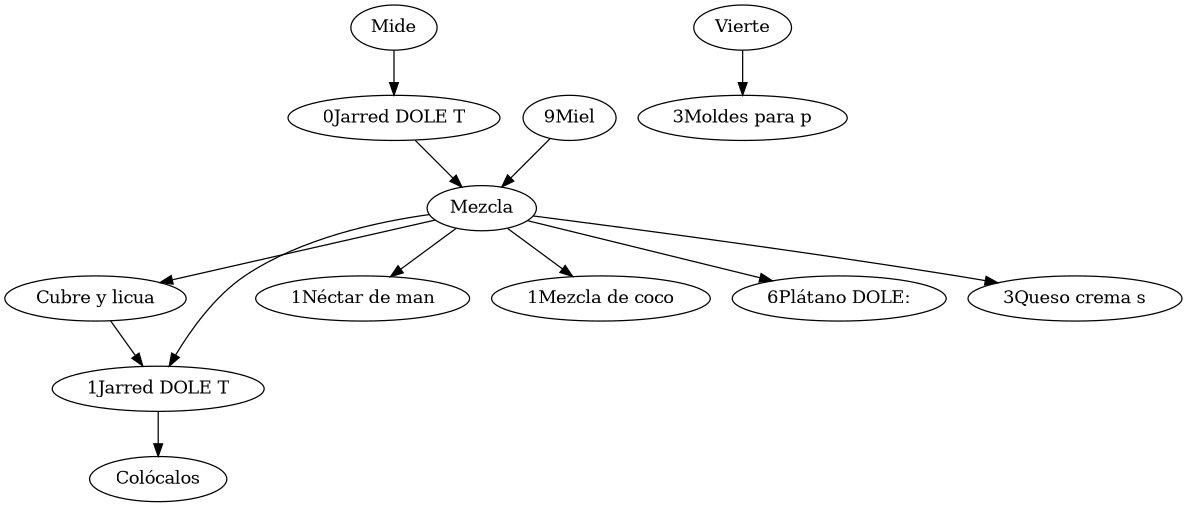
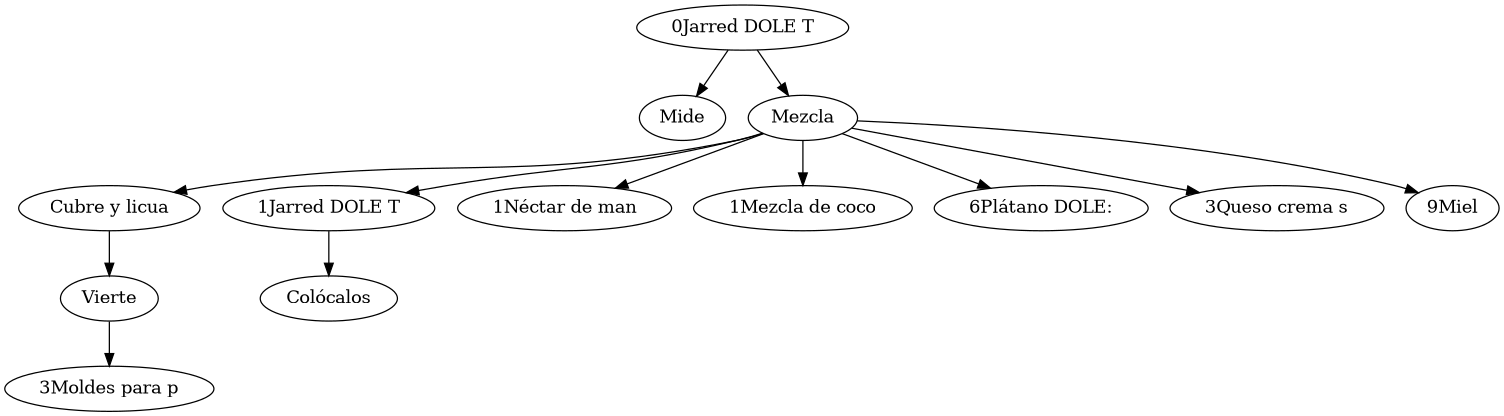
(394, 67) -> (716, 68)
(530, 158) -> (1133, 142)
(123, 338) -> (109, 247)
